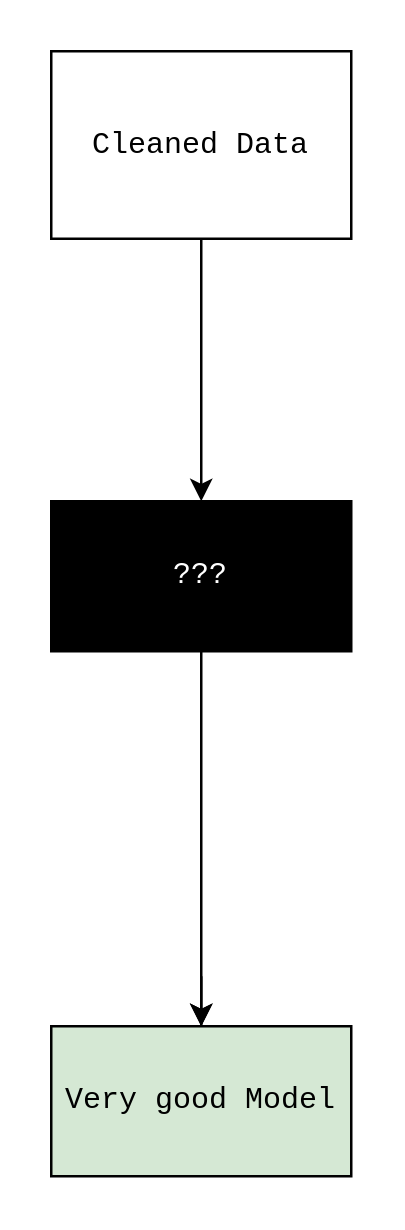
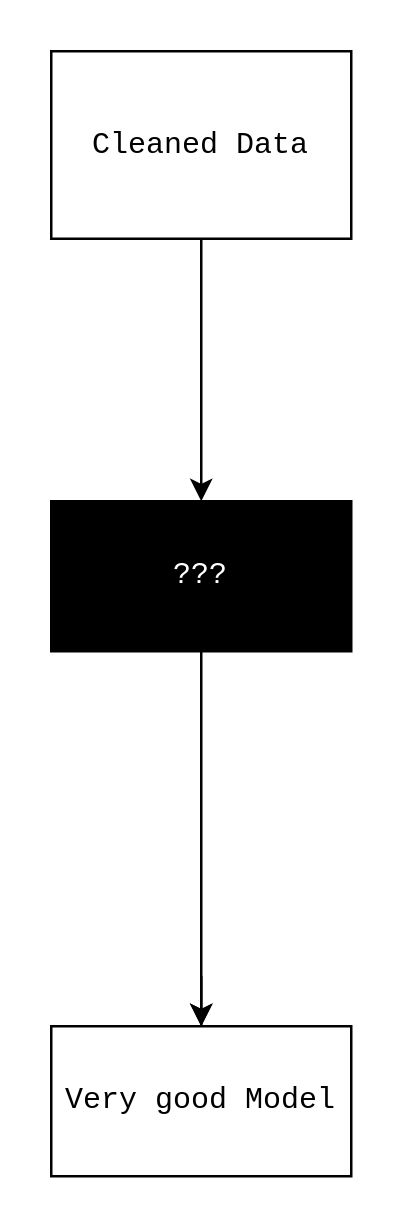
(201, 1101) -> (201, 1101)
